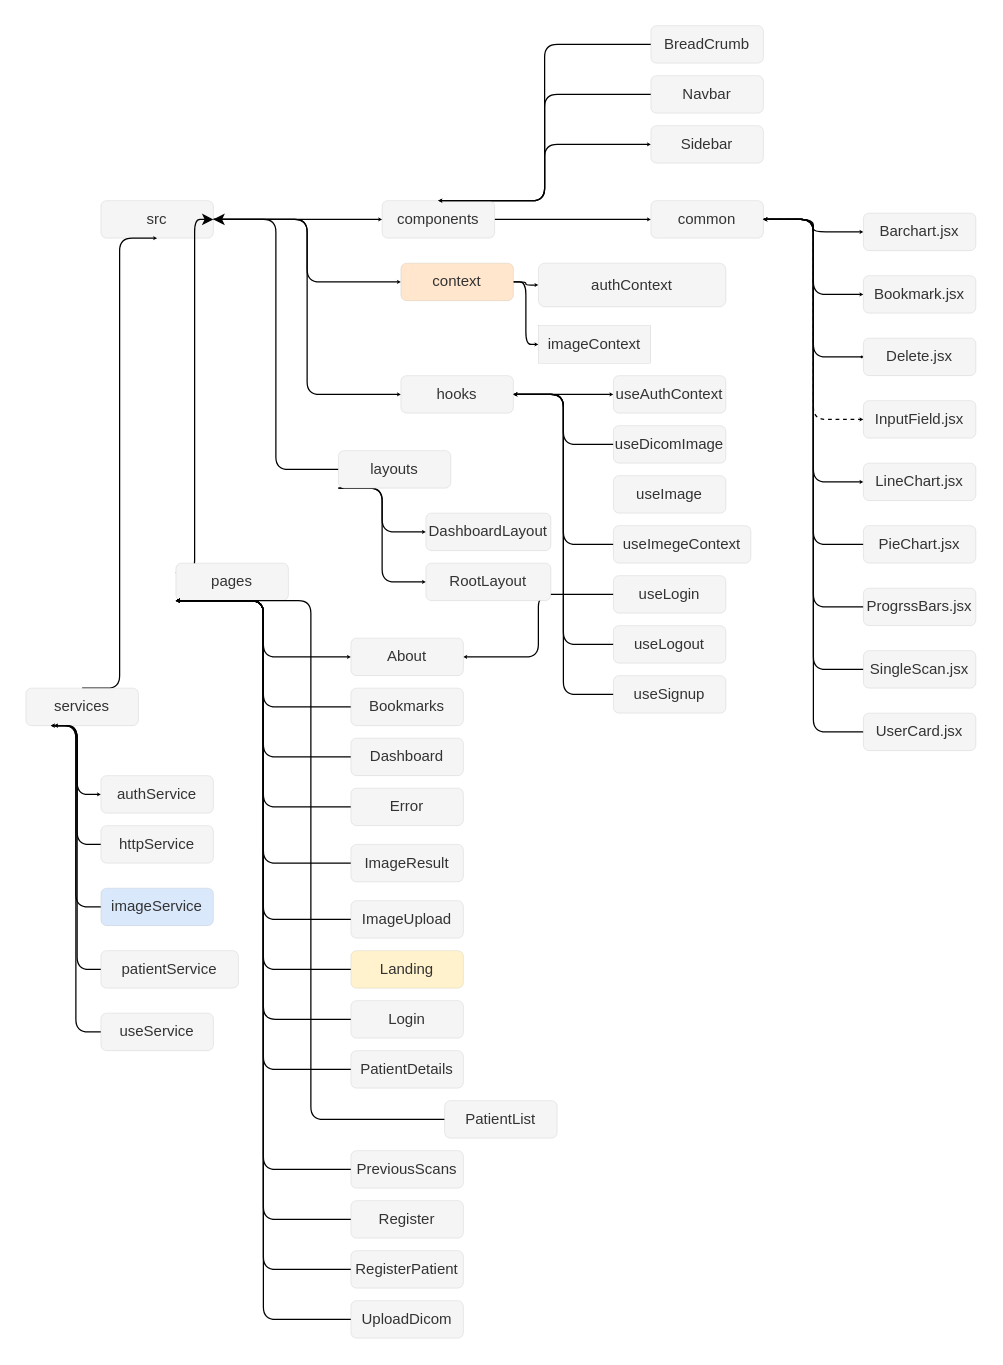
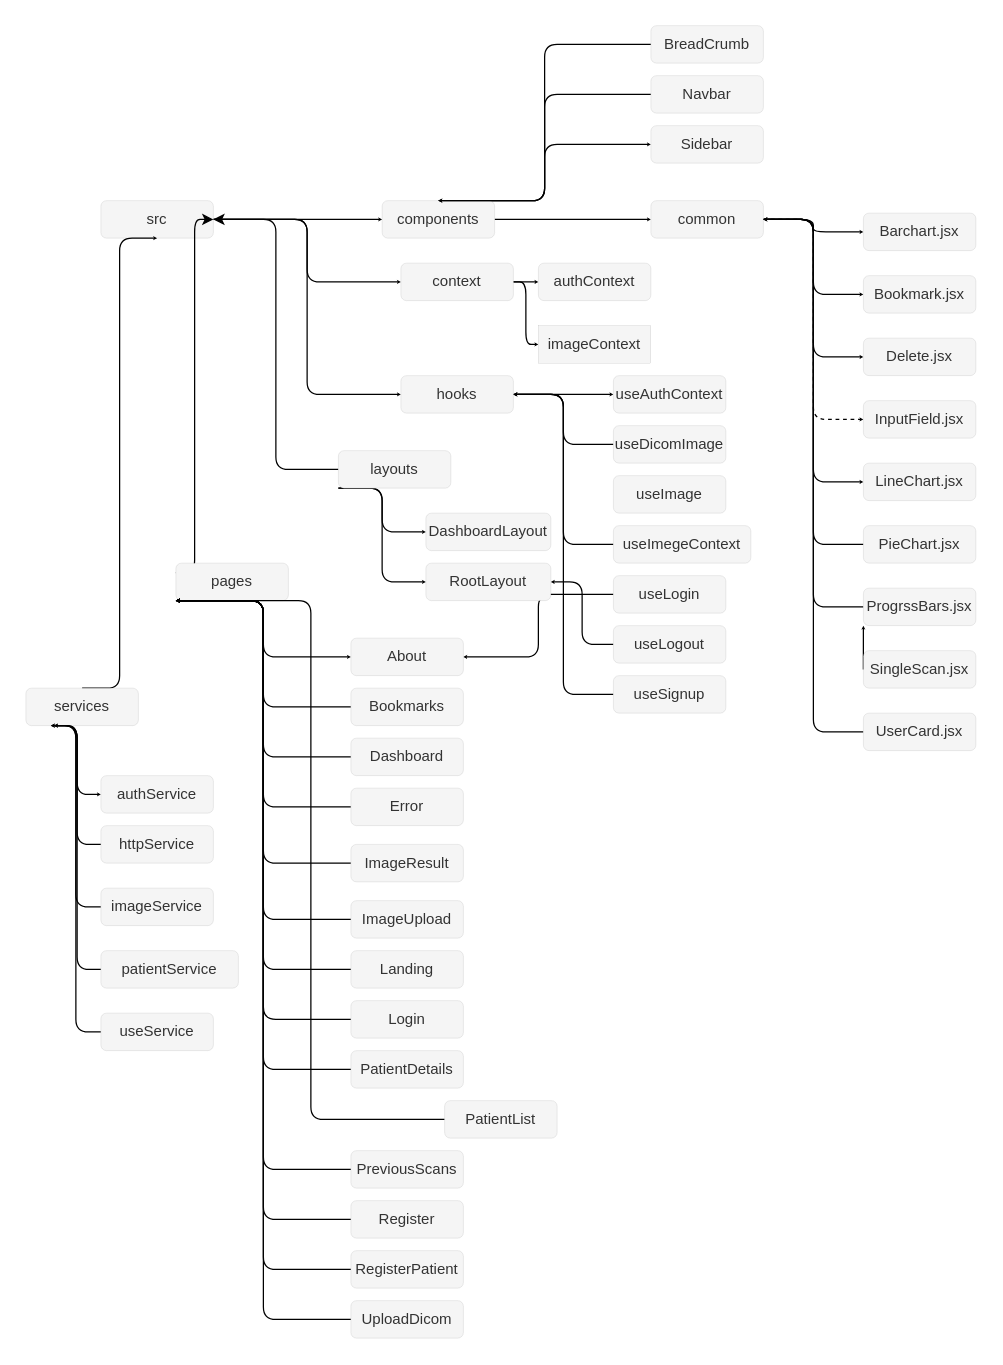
(457, 282) -> (457, 282)
(632, 285) -> (594, 282)
(859, 357) -> (859, 357)
(580, 644) -> (582, 603)
(841, 669) -> (863, 644)
(157, 907) -> (157, 907)
(407, 969) -> (407, 969)
